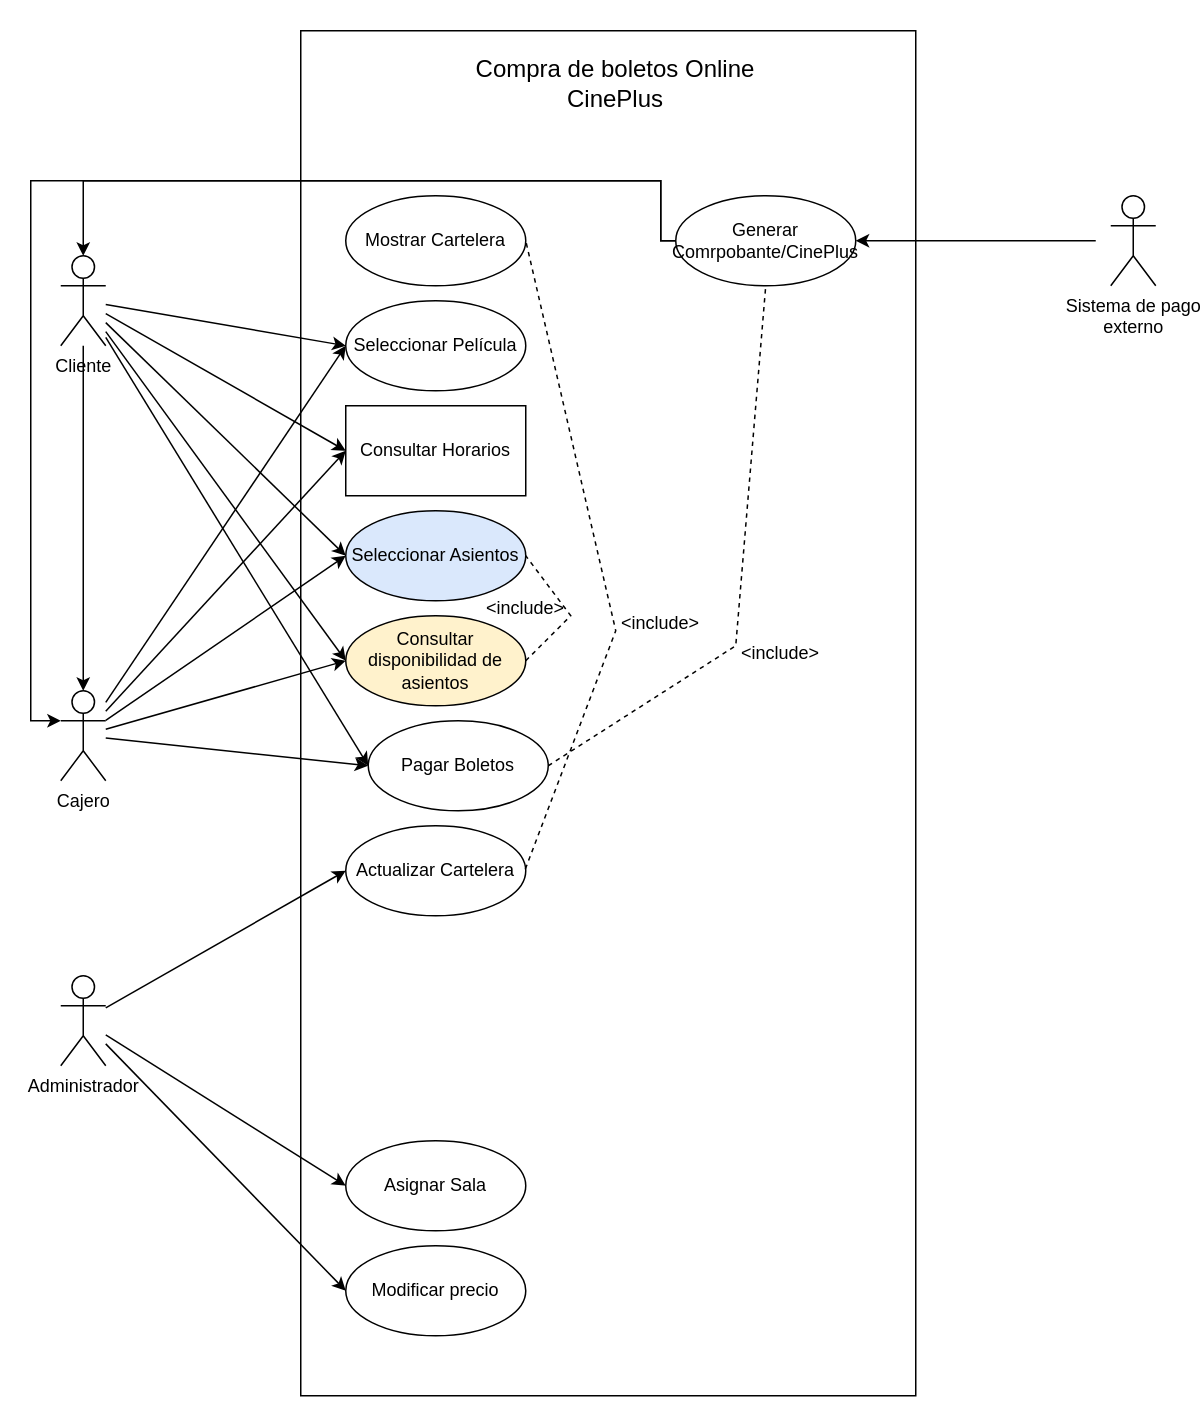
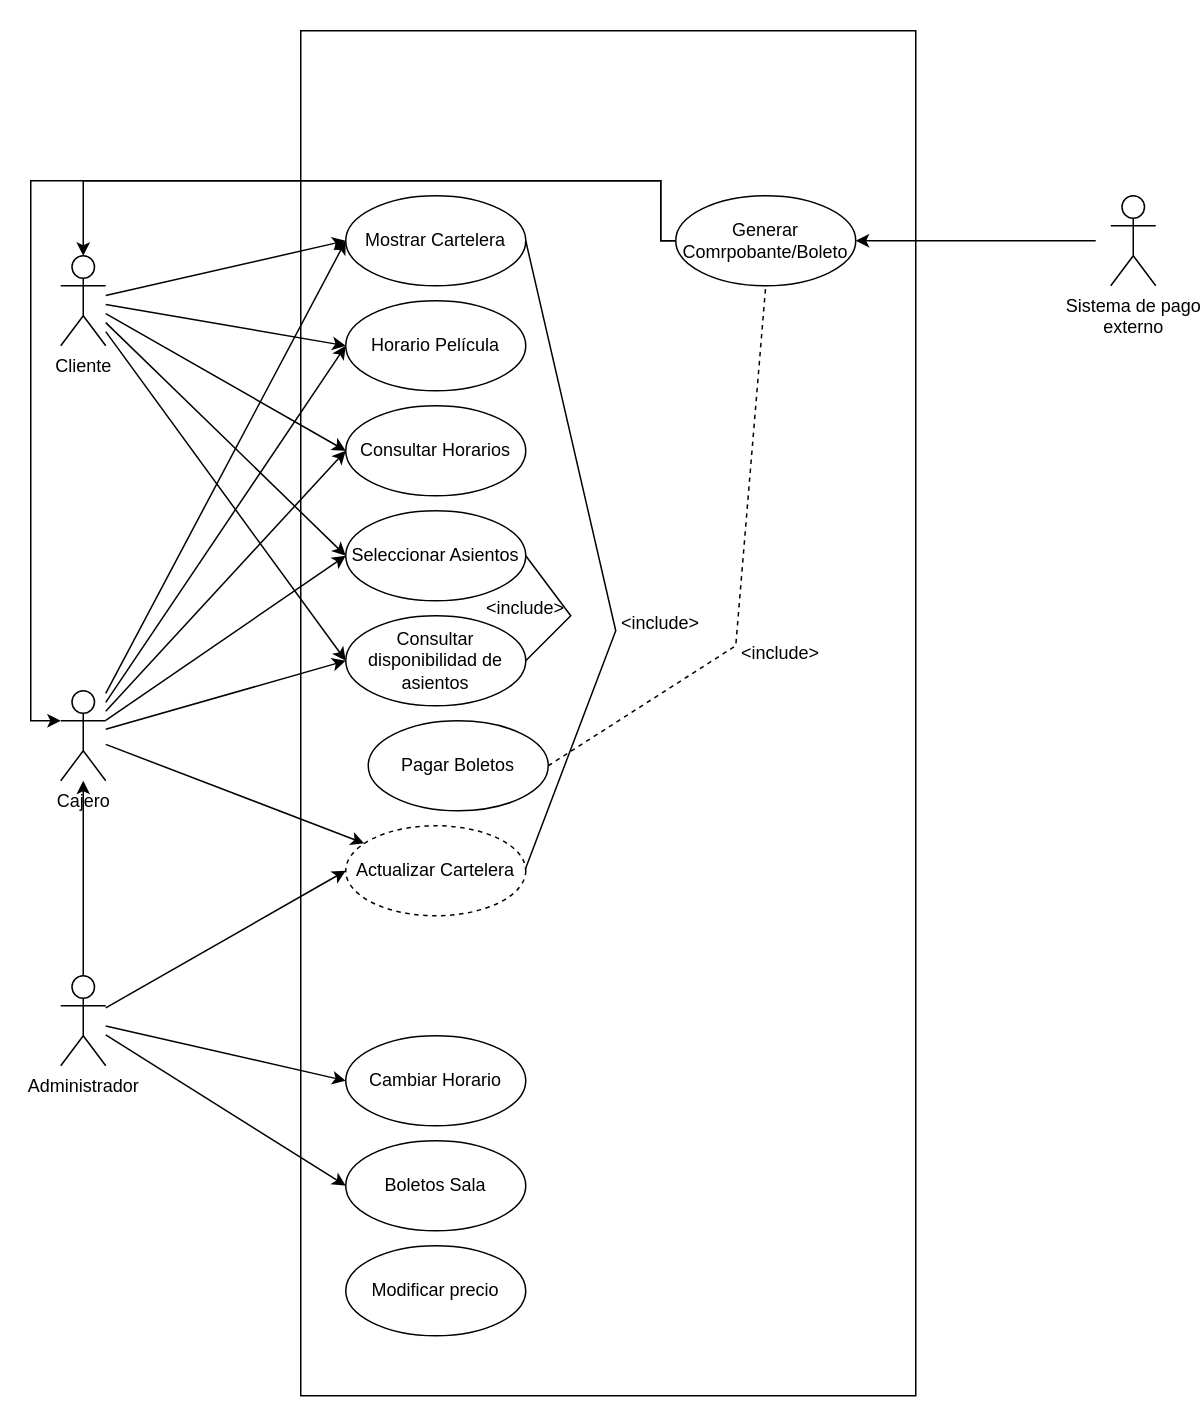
(616, 83) -> none
(766, 241) -> (766, 241)
(436, 346) -> (436, 346)
(436, 451) -> (436, 451)
none -> (224, 471)
(83, 513) -> (221, 269)
(235, 548) -> none
(436, 556) -> (436, 556)
(599, 560) -> (599, 560)
(567, 610) -> (567, 610)
(436, 661) -> (436, 661)
(232, 751) -> (230, 792)
(436, 871) -> (436, 871)
none -> (221, 1052)
none -> (436, 1081)
(222, 1164) -> (83, 884)
(436, 1186) -> (436, 1186)
